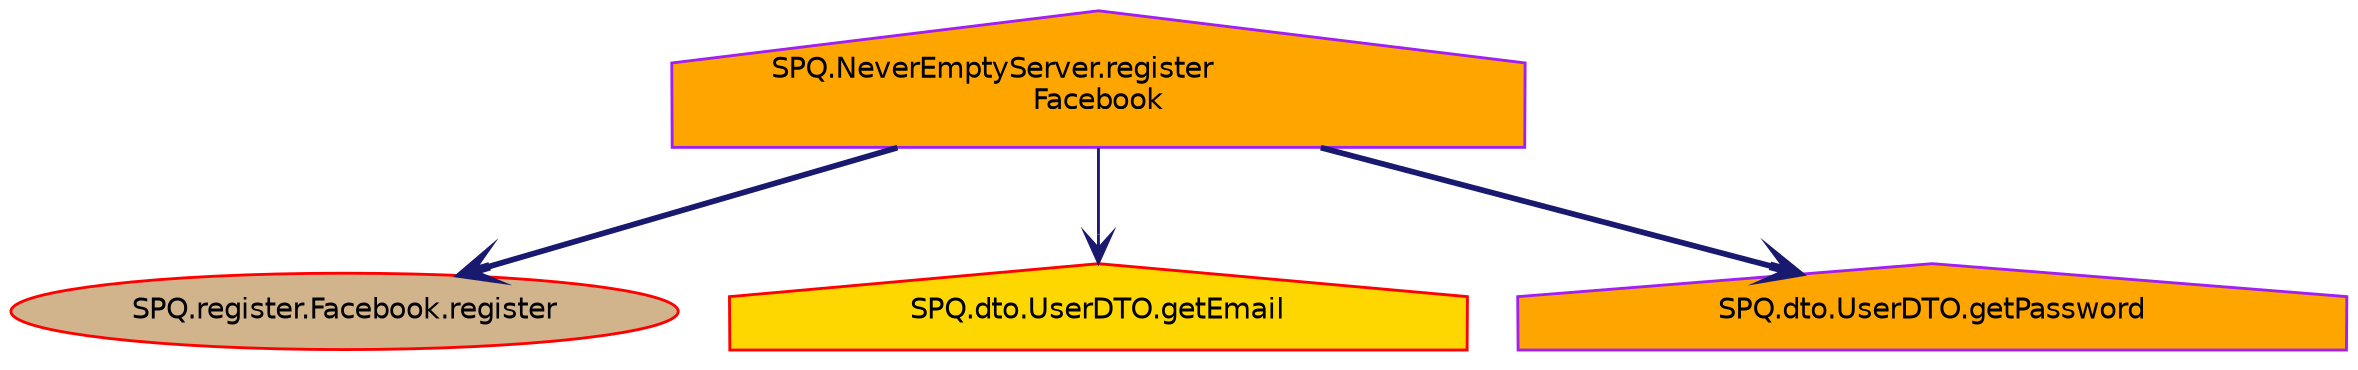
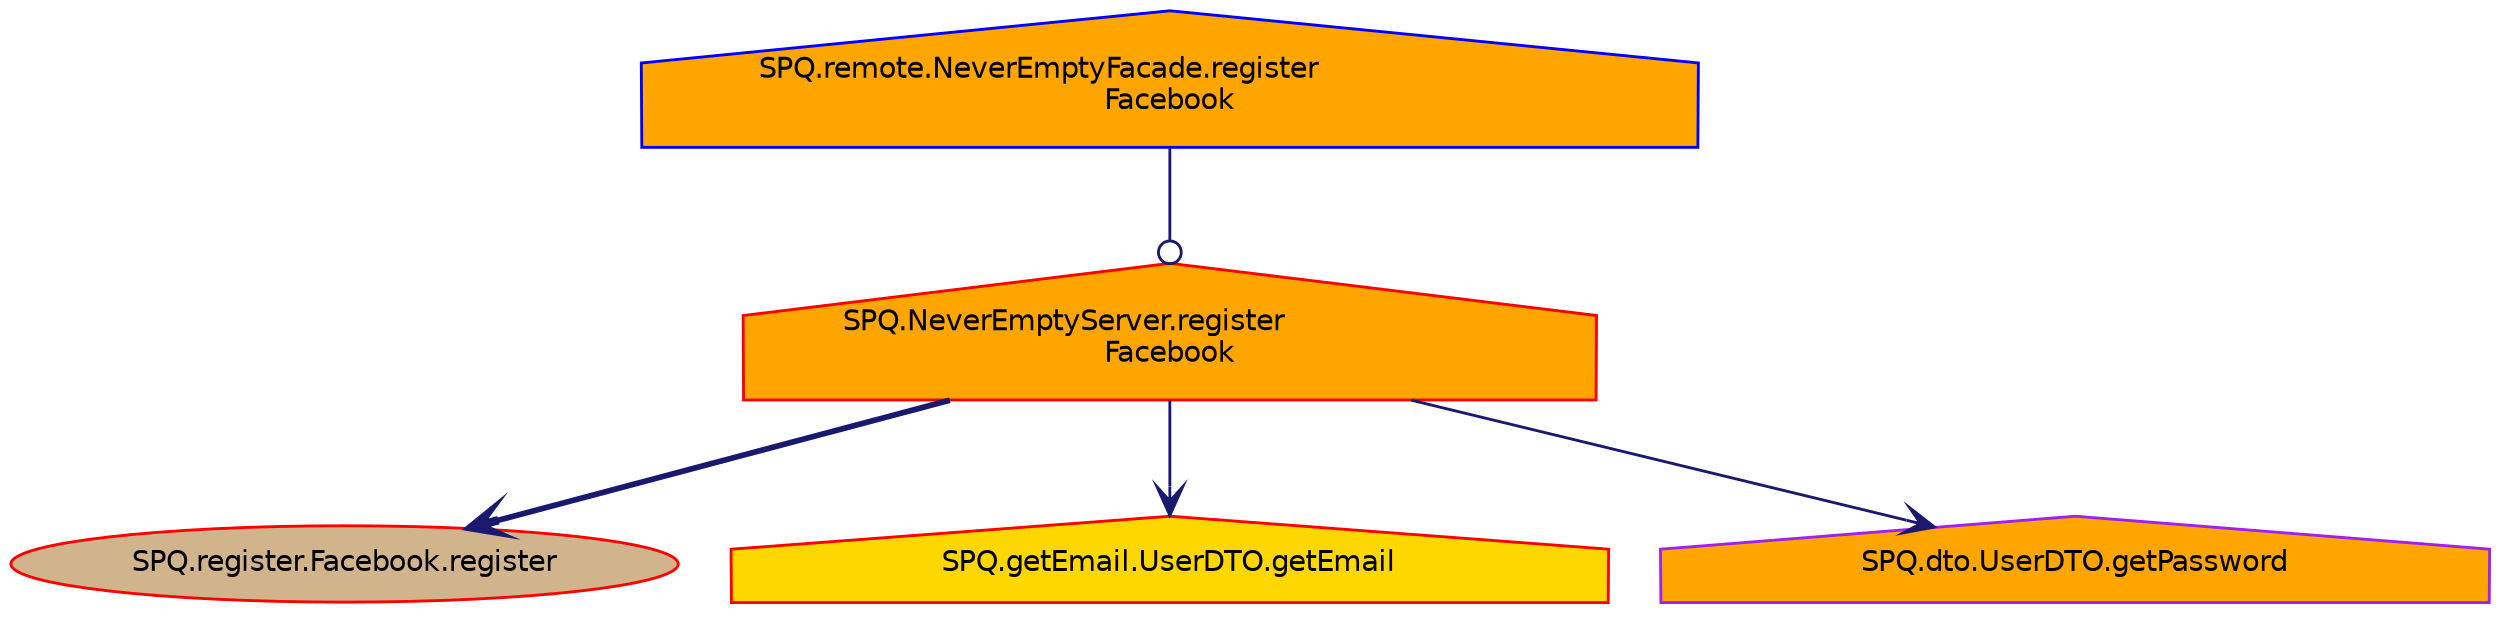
(1098, 86) -> (1170, 339)
none -> (1170, 86)
(1546, 207) -> (1659, 460)
(1098, 311) -> (1170, 564)
